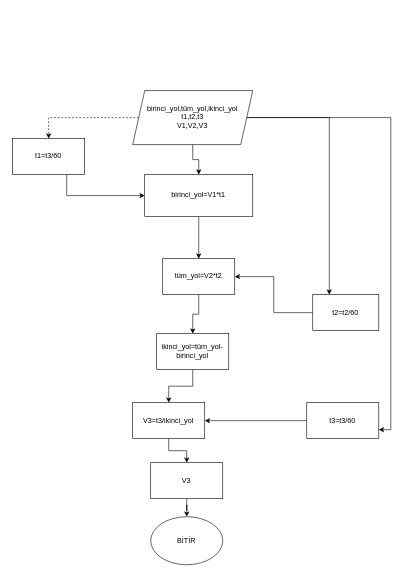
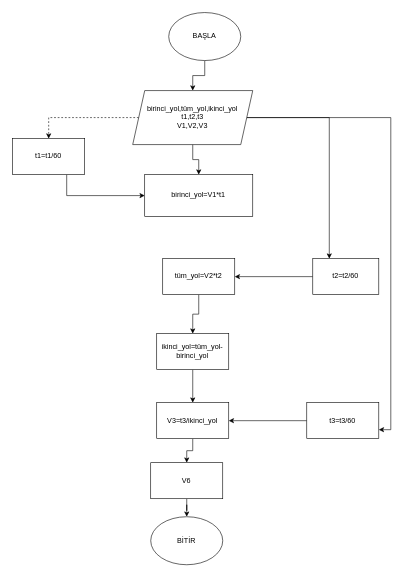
none -> (205, 37)
none -> (195, 76)
(48, 156) -> (48, 156)
(199, 253) -> none
(346, 313) -> (346, 277)
(169, 421) -> (193, 421)
(186, 480) -> (186, 480)
